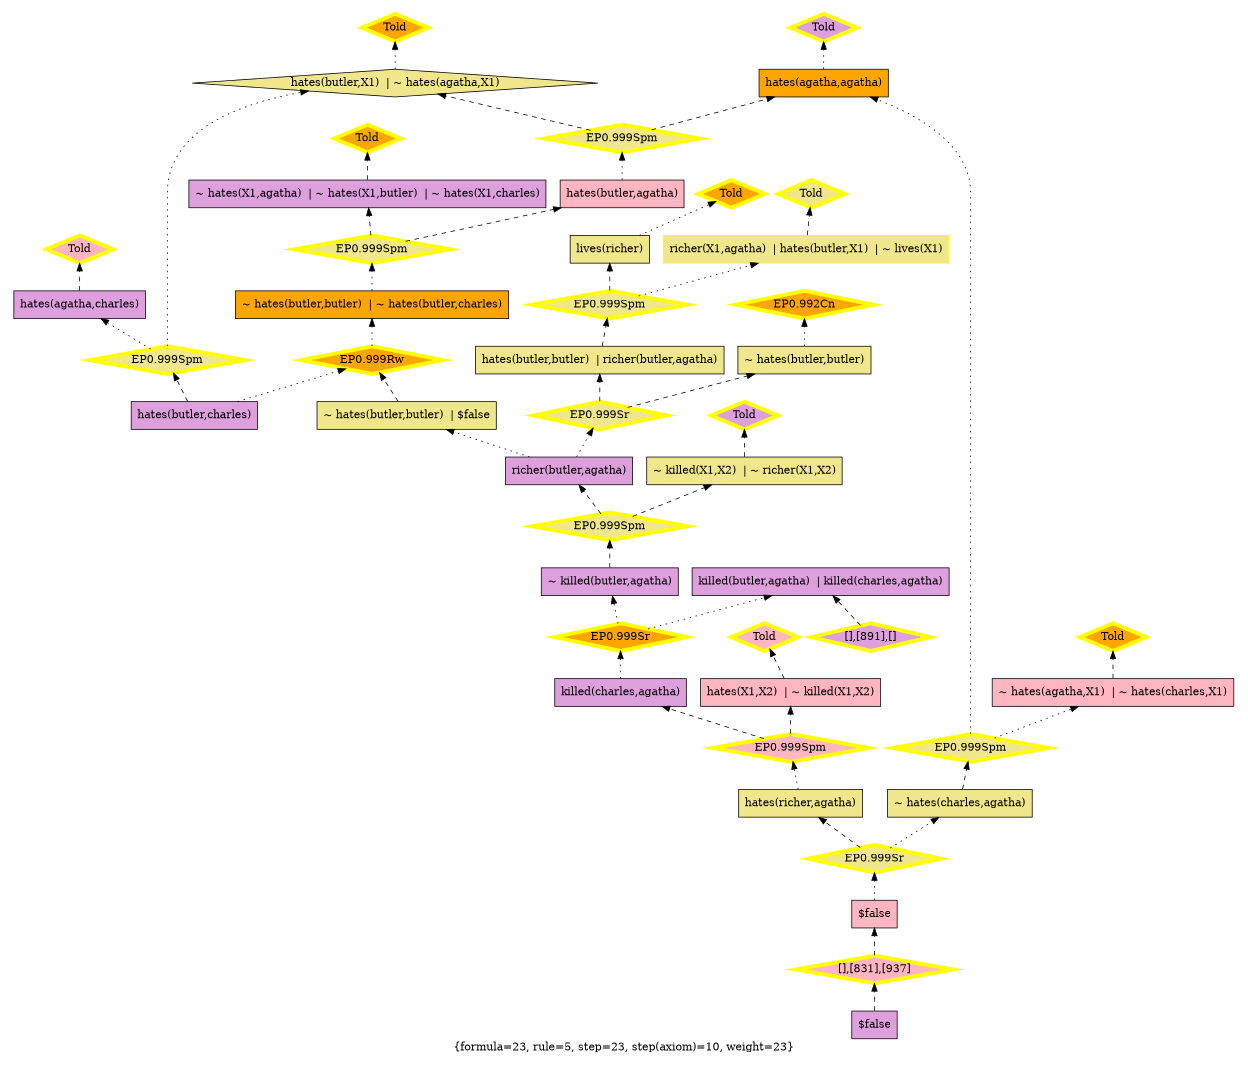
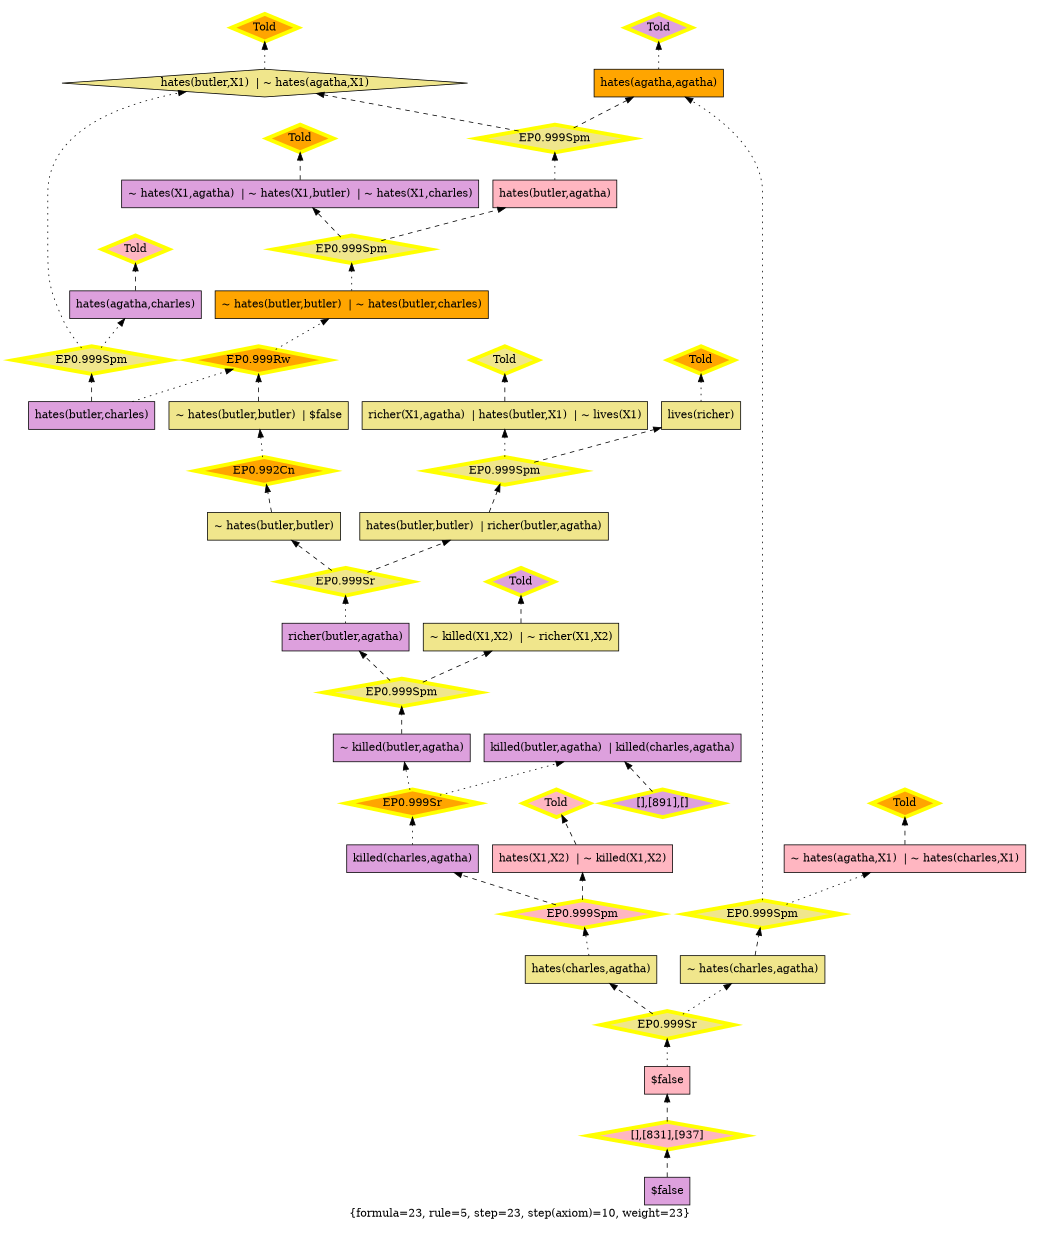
(806, 249) -> (505, 415)
(804, 336) -> (270, 502)
(492, 444) -> (262, 447)
(801, 803) -> (591, 969)
